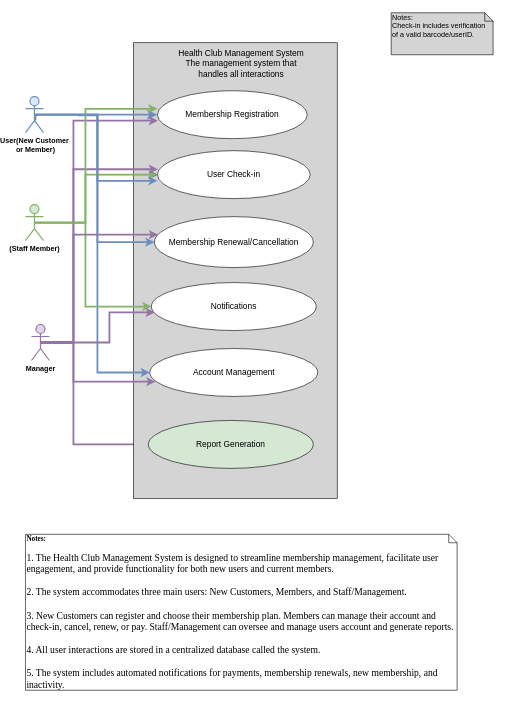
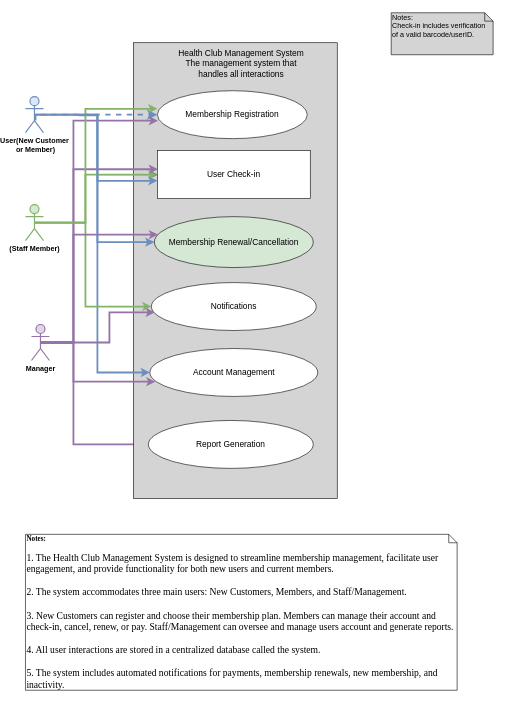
(124, 114) -> (124, 114)
(234, 174) -> (234, 174)
(234, 242) -> (234, 242)
(231, 444) -> (231, 444)
